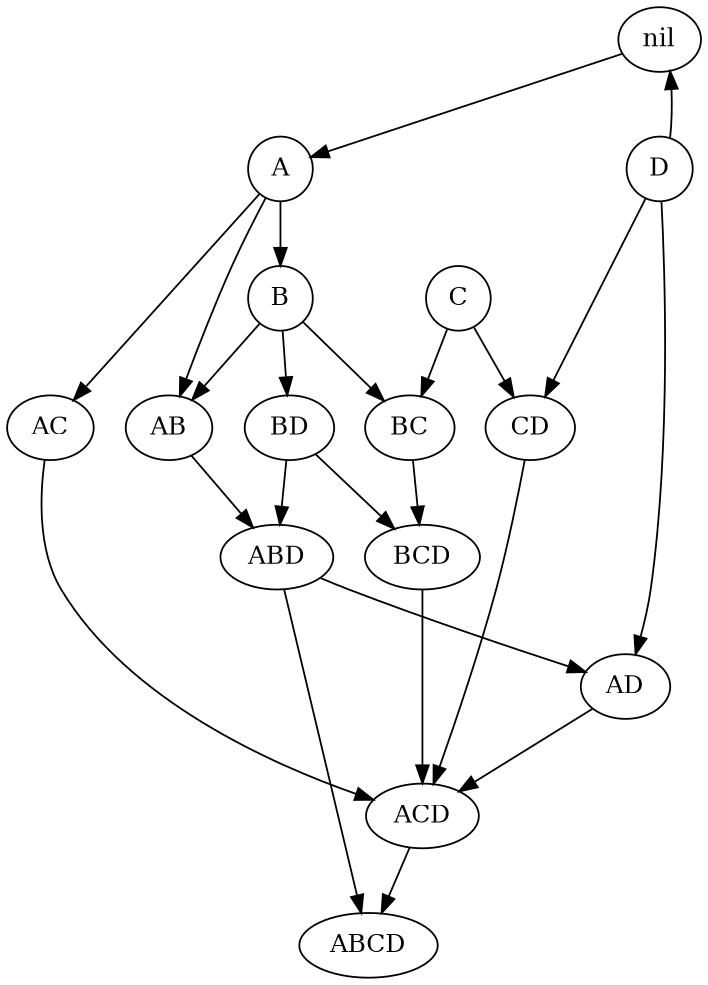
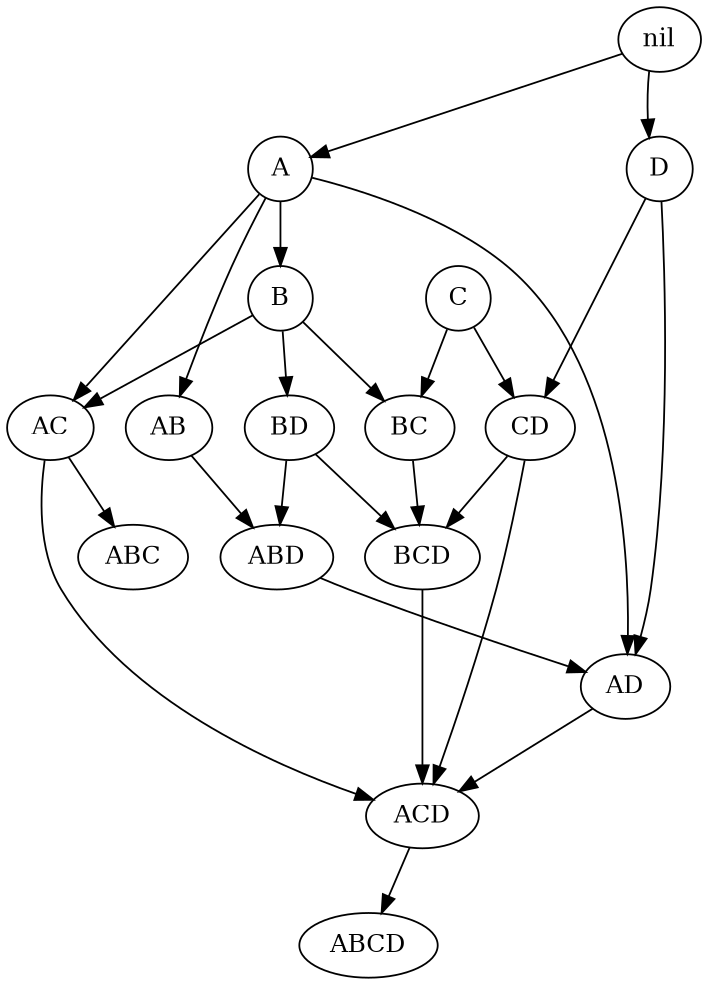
(672, 113) -> (648, 95)
none -> (557, 325)
(232, 355) -> (177, 357)
none -> (483, 485)
none -> (133, 557)
(321, 743) -> none
